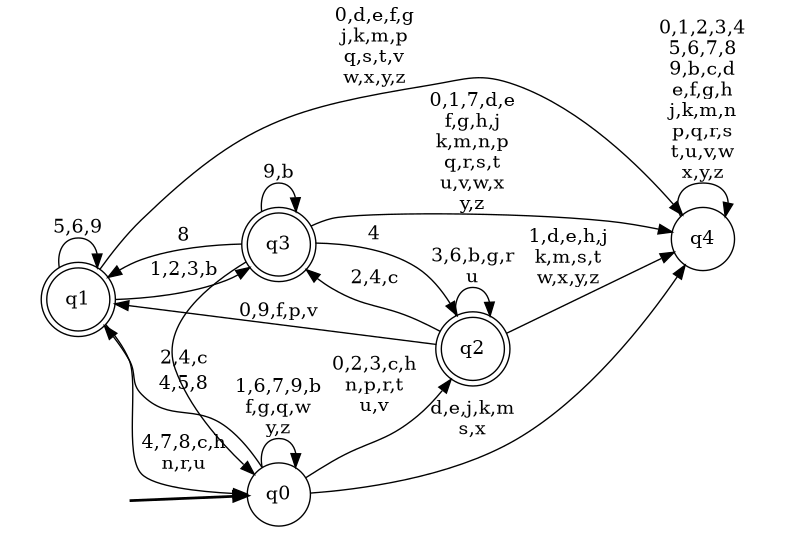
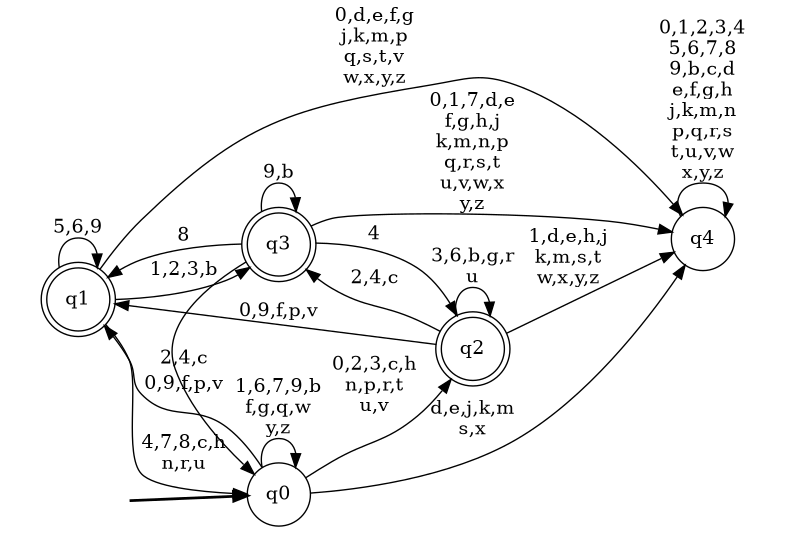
(184, 384) -> (184, 384)
